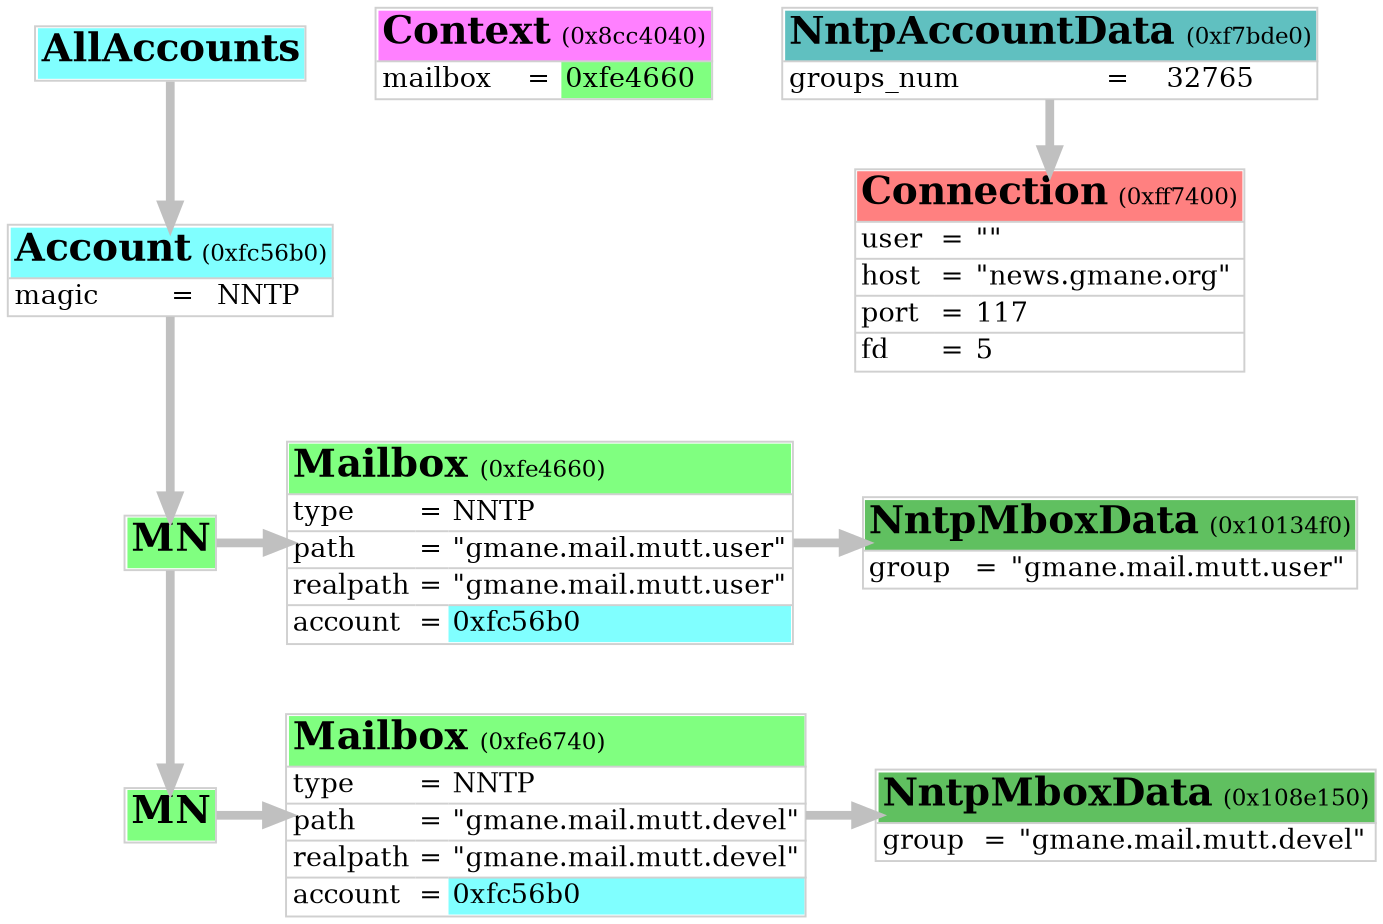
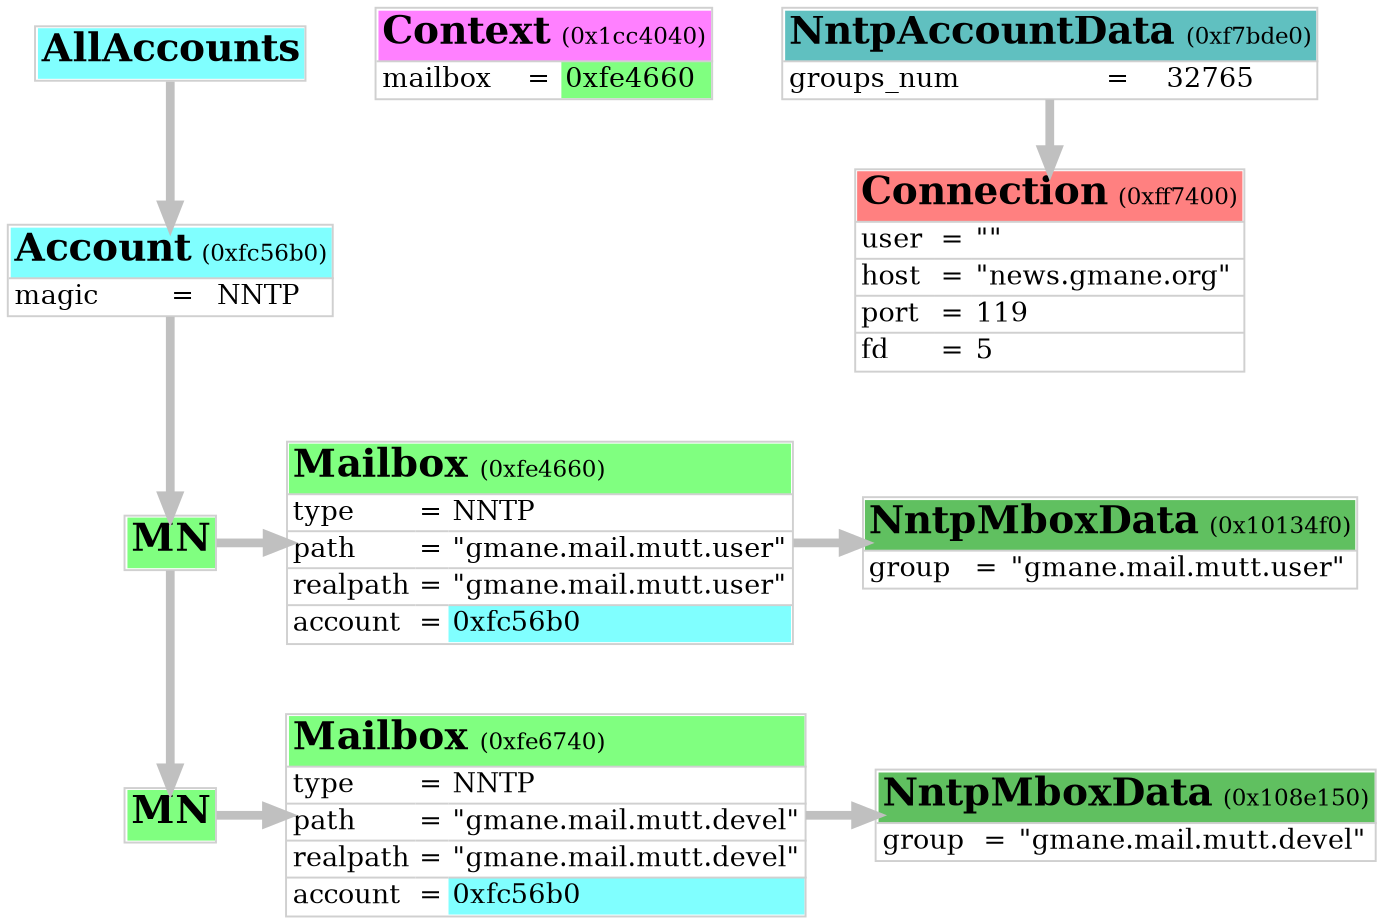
(634, 37) -> (634, 37)
(1003, 313) -> (1003, 313)
